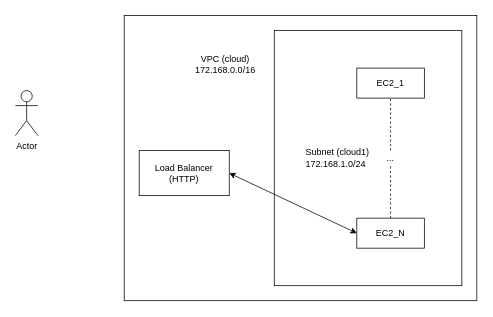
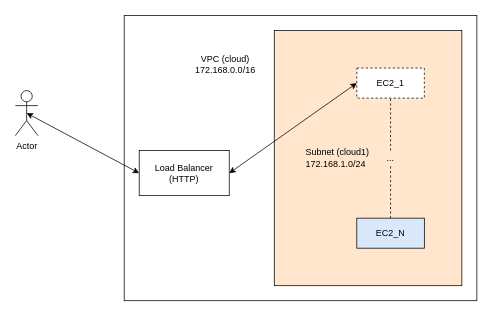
(390, 83) -> (390, 83)
none -> (293, 128)
none -> (83, 143)
(368, 158) -> (368, 158)
(293, 203) -> none
(390, 233) -> (390, 233)
